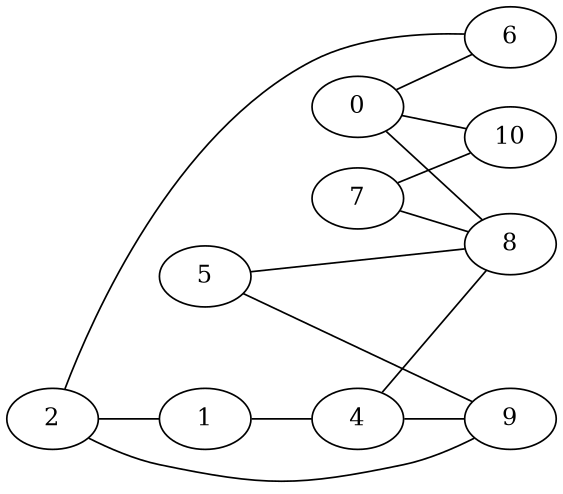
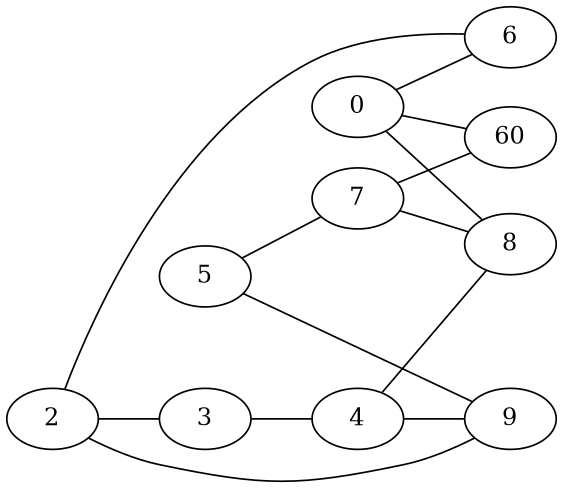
(510, 137) -> (510, 137)
(358, 260) -> (282, 237)
(205, 419) -> (205, 419)
